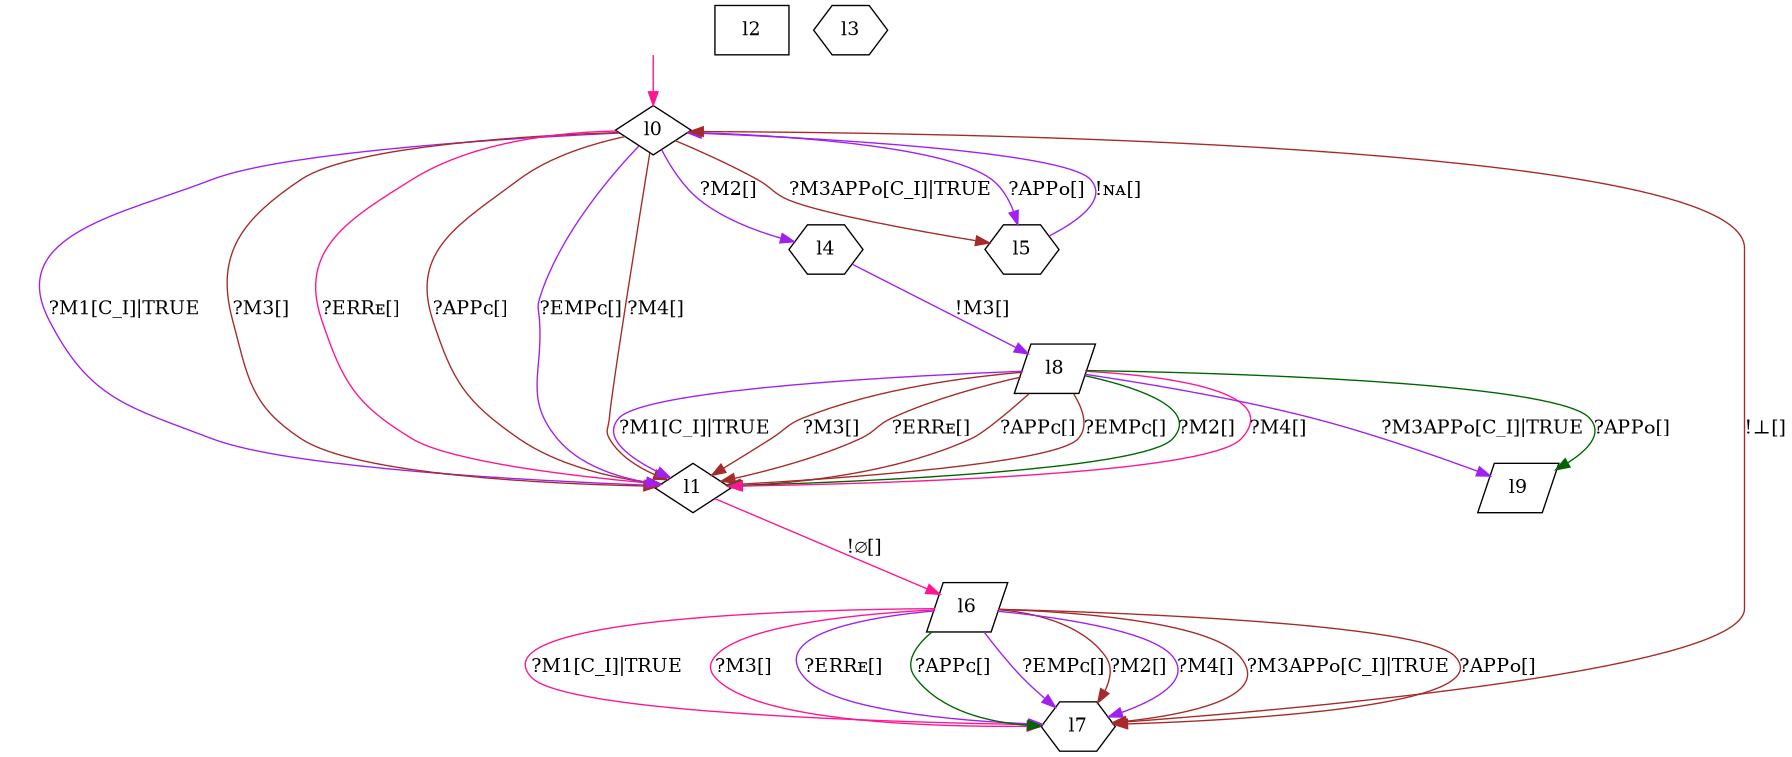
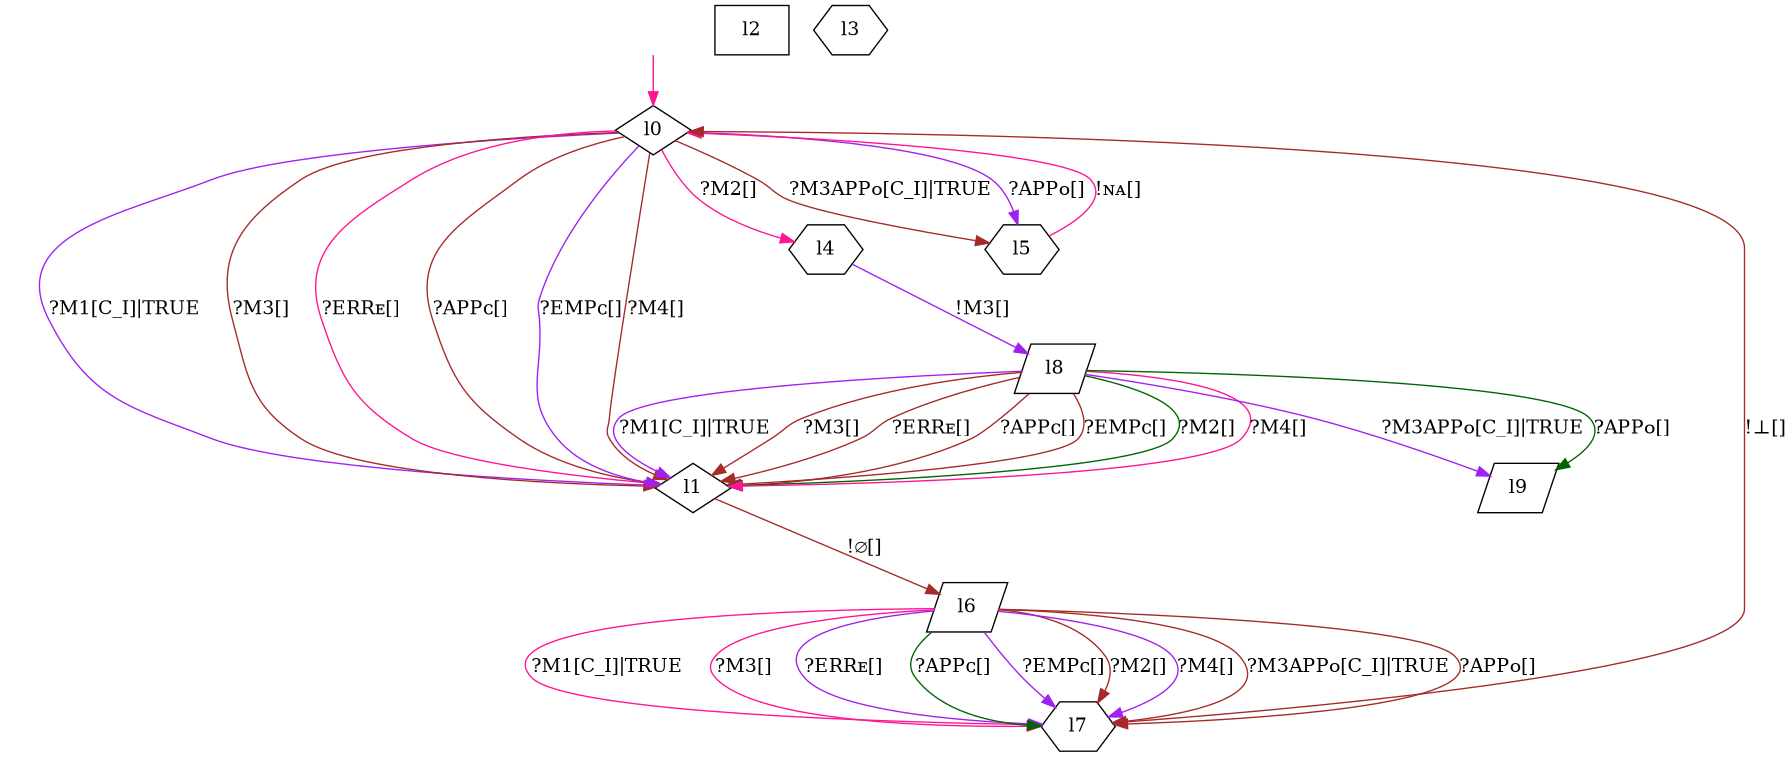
(938, 149) -> (938, 149)
(710, 208) -> (710, 208)
(821, 544) -> (821, 544)
